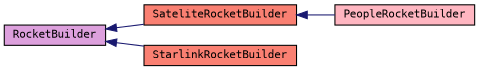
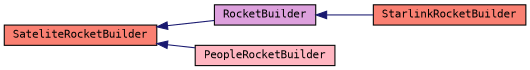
(130, 26) -> (191, 23)
